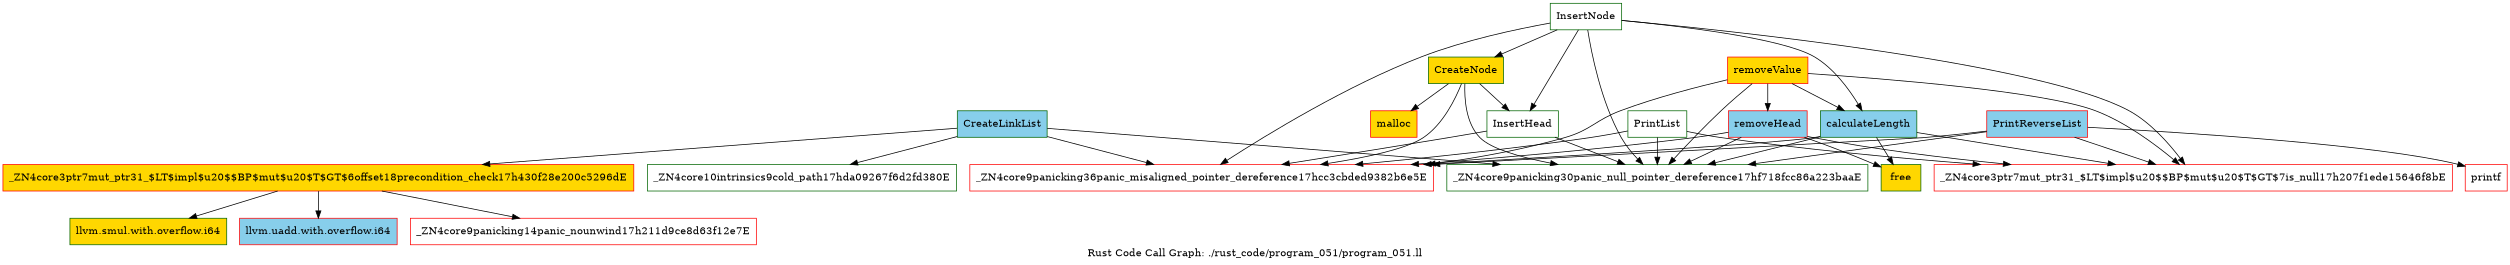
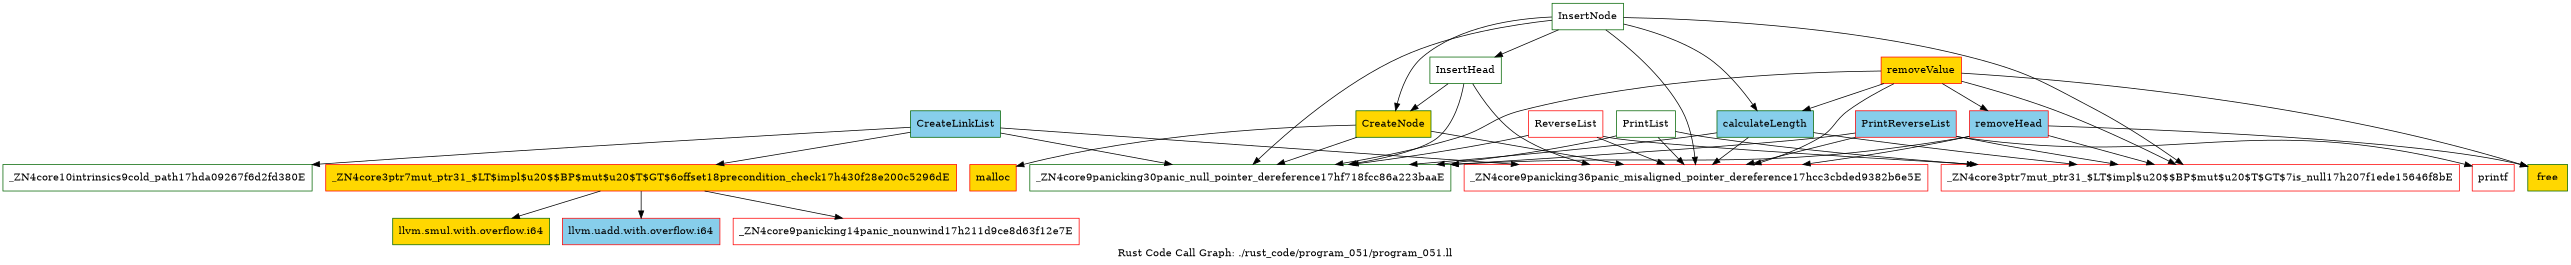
(1492, 95) -> (1433, 95)
none -> (1566, 124)
(1883, 148) -> (2244, 104)
